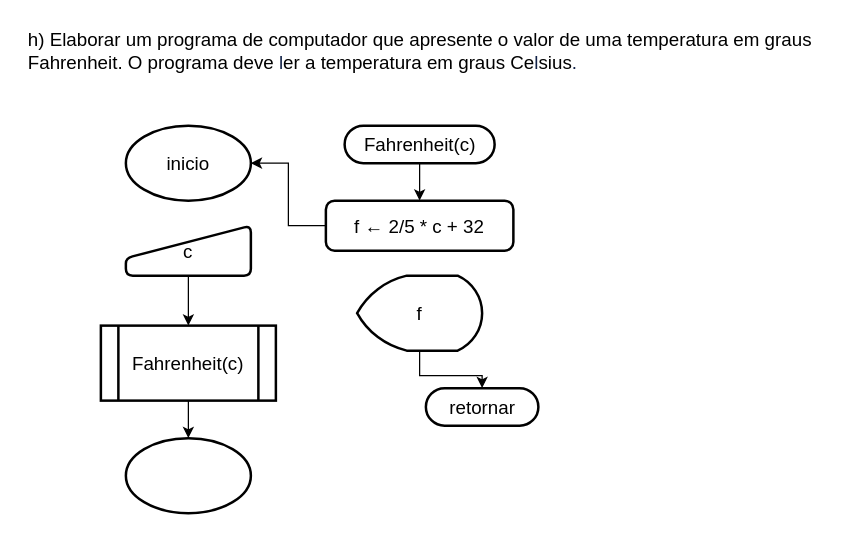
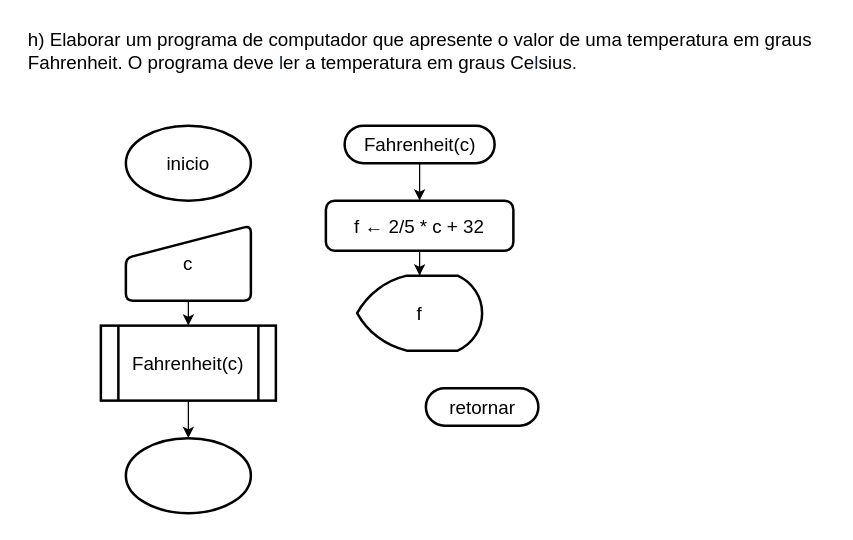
(288, 198) -> (419, 268)
(188, 251) -> (188, 263)
(440, 376) -> none
